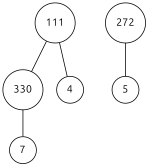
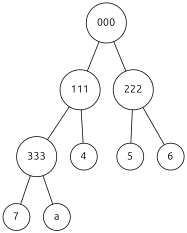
none -> (106, 23)
(126, 23) -> (133, 90)
(23, 90) -> (37, 157)
none -> (171, 157)
none -> (57, 217)
